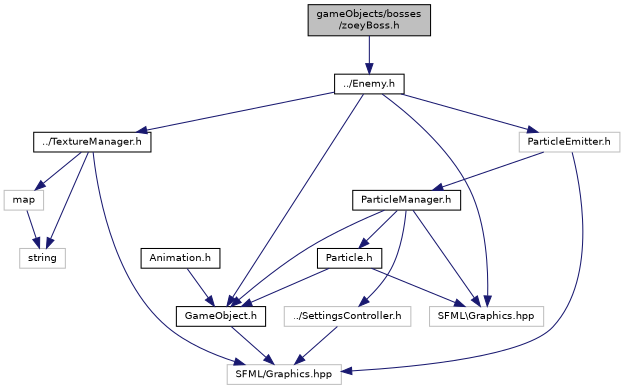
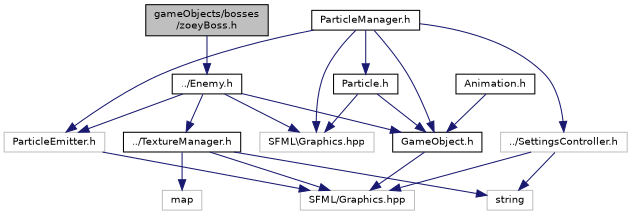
(493, 170) -> (188, 64)
(32, 224) -> (540, 167)
